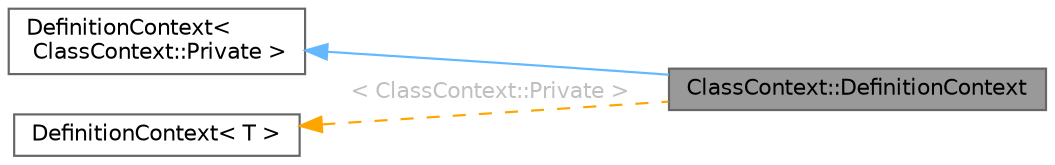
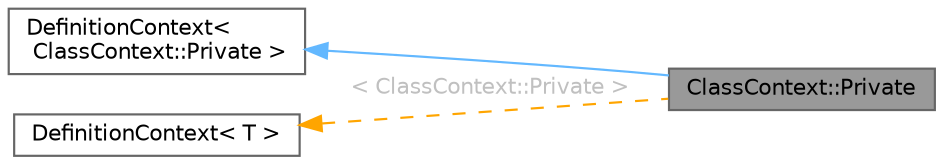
(858, 89) -> (802, 89)
